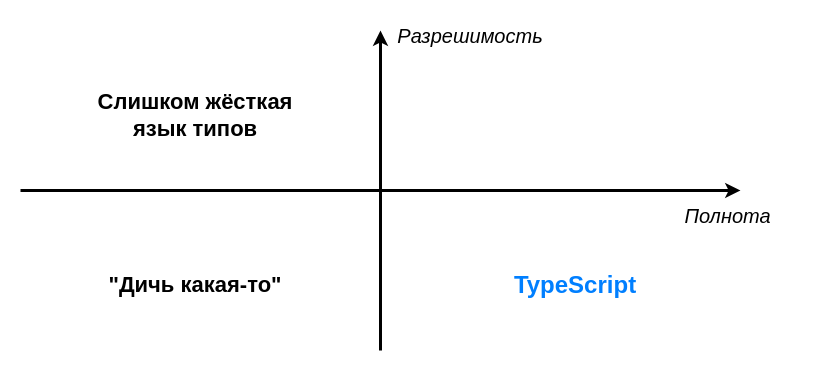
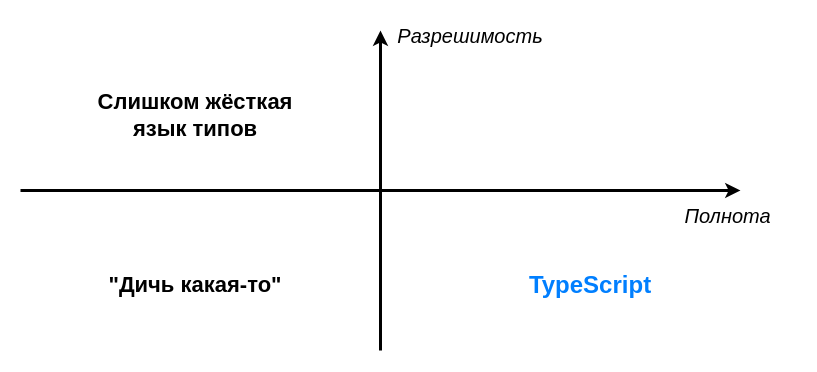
(576, 286) -> (591, 286)
